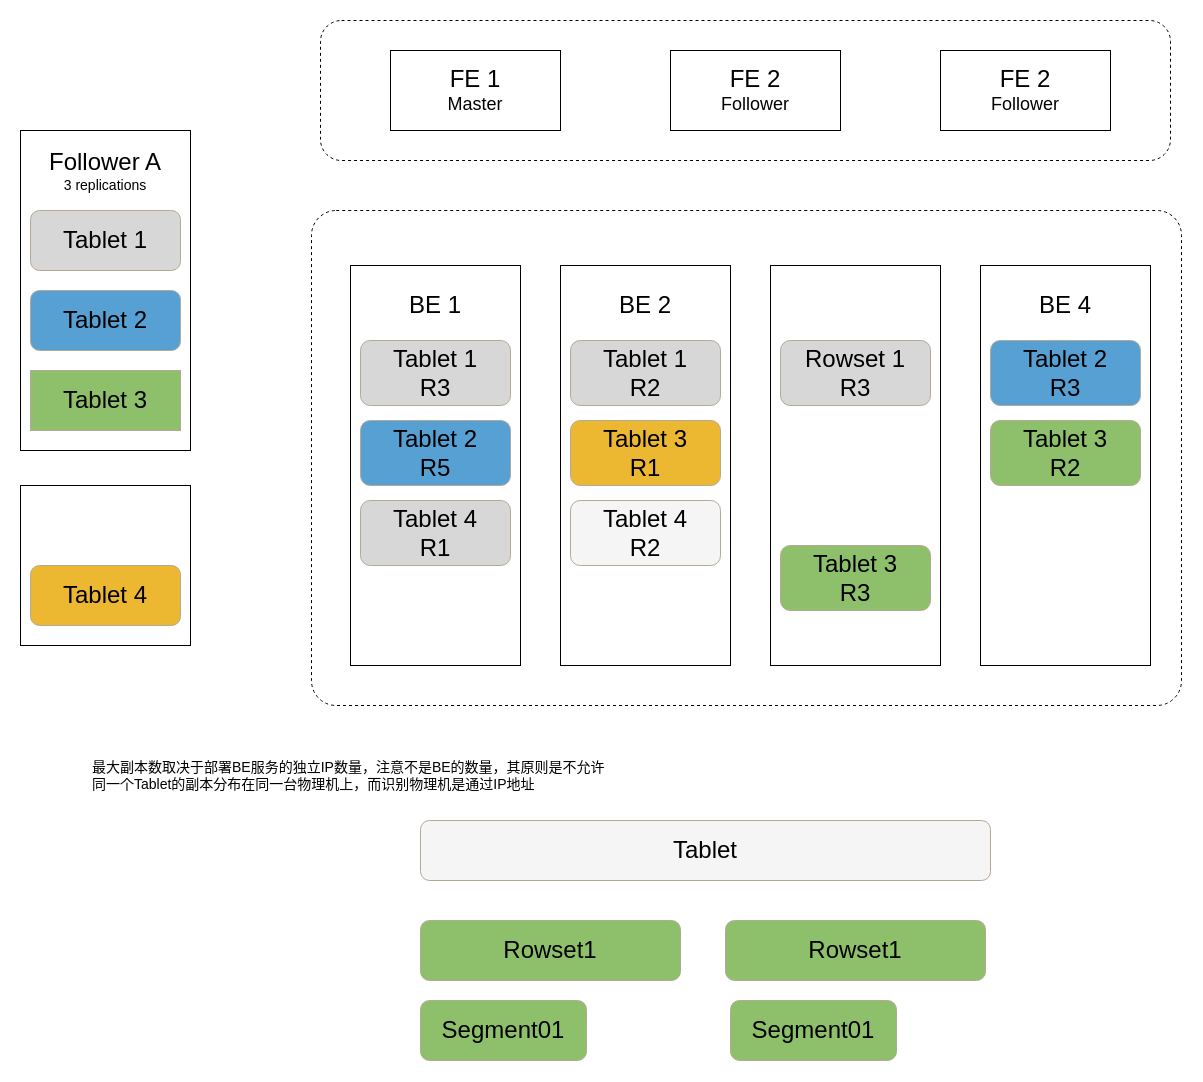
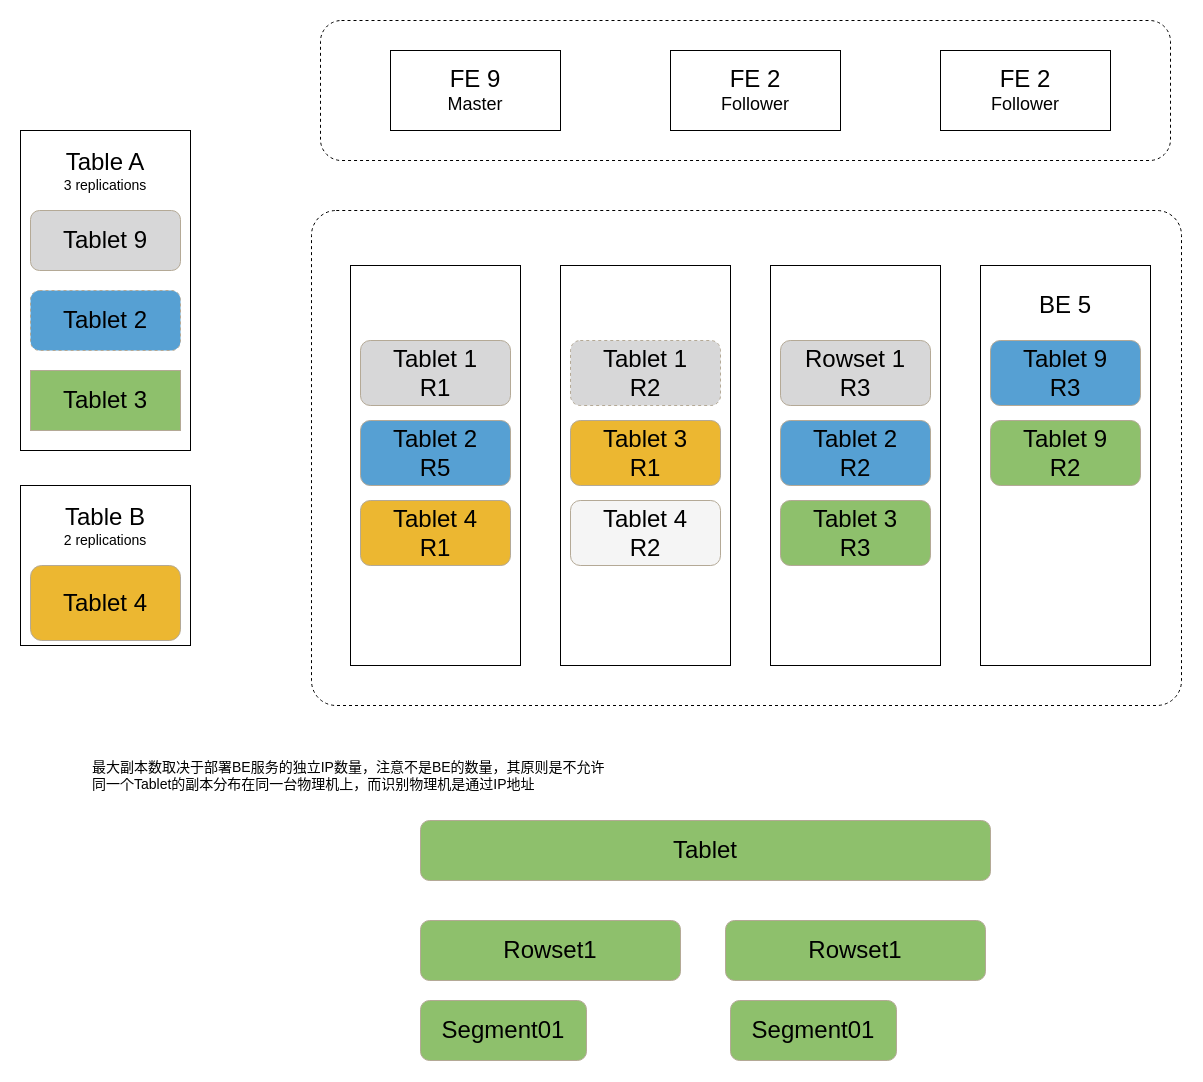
(476, 91) -> (476, 91)
(106, 171) -> (106, 171)
(106, 241) -> (106, 241)
(436, 306) -> none
(646, 306) -> none
(1066, 306) -> (1066, 306)
(106, 321) -> (106, 321)
(646, 373) -> (646, 373)
(436, 374) -> (436, 374)
(1066, 374) -> (1066, 374)
none -> (856, 453)
(1066, 454) -> (1066, 454)
none -> (106, 526)
(436, 533) -> (436, 533)
(856, 578) -> (856, 533)
(106, 596) -> (106, 603)
(706, 851) -> (706, 851)
